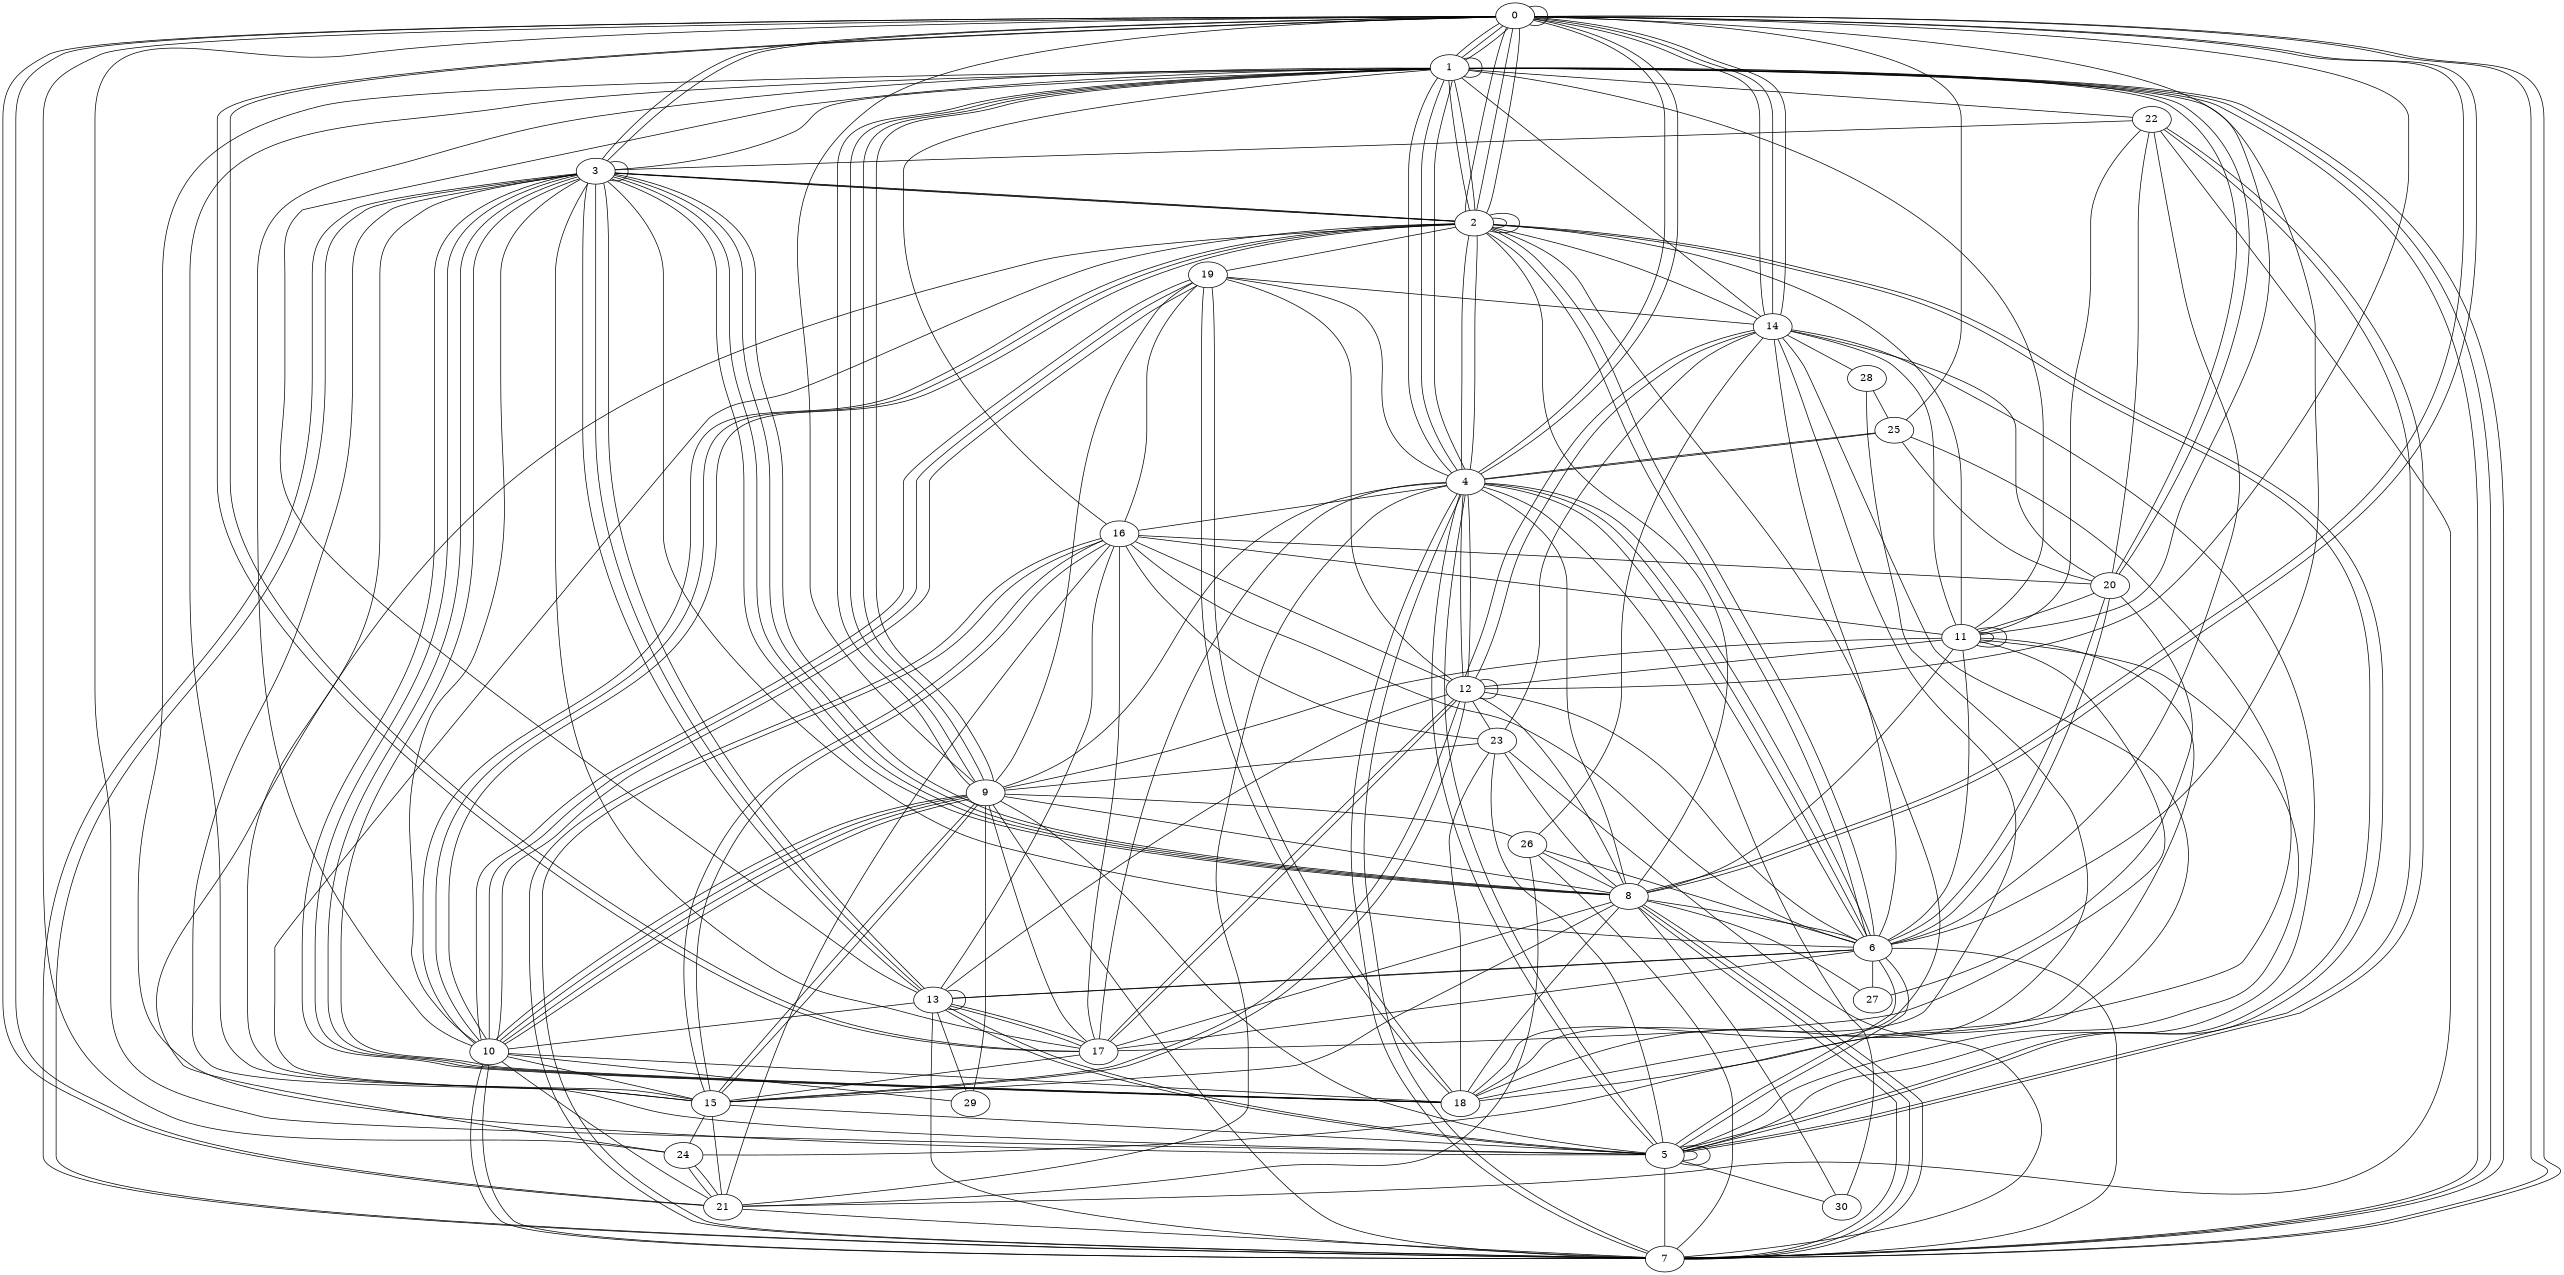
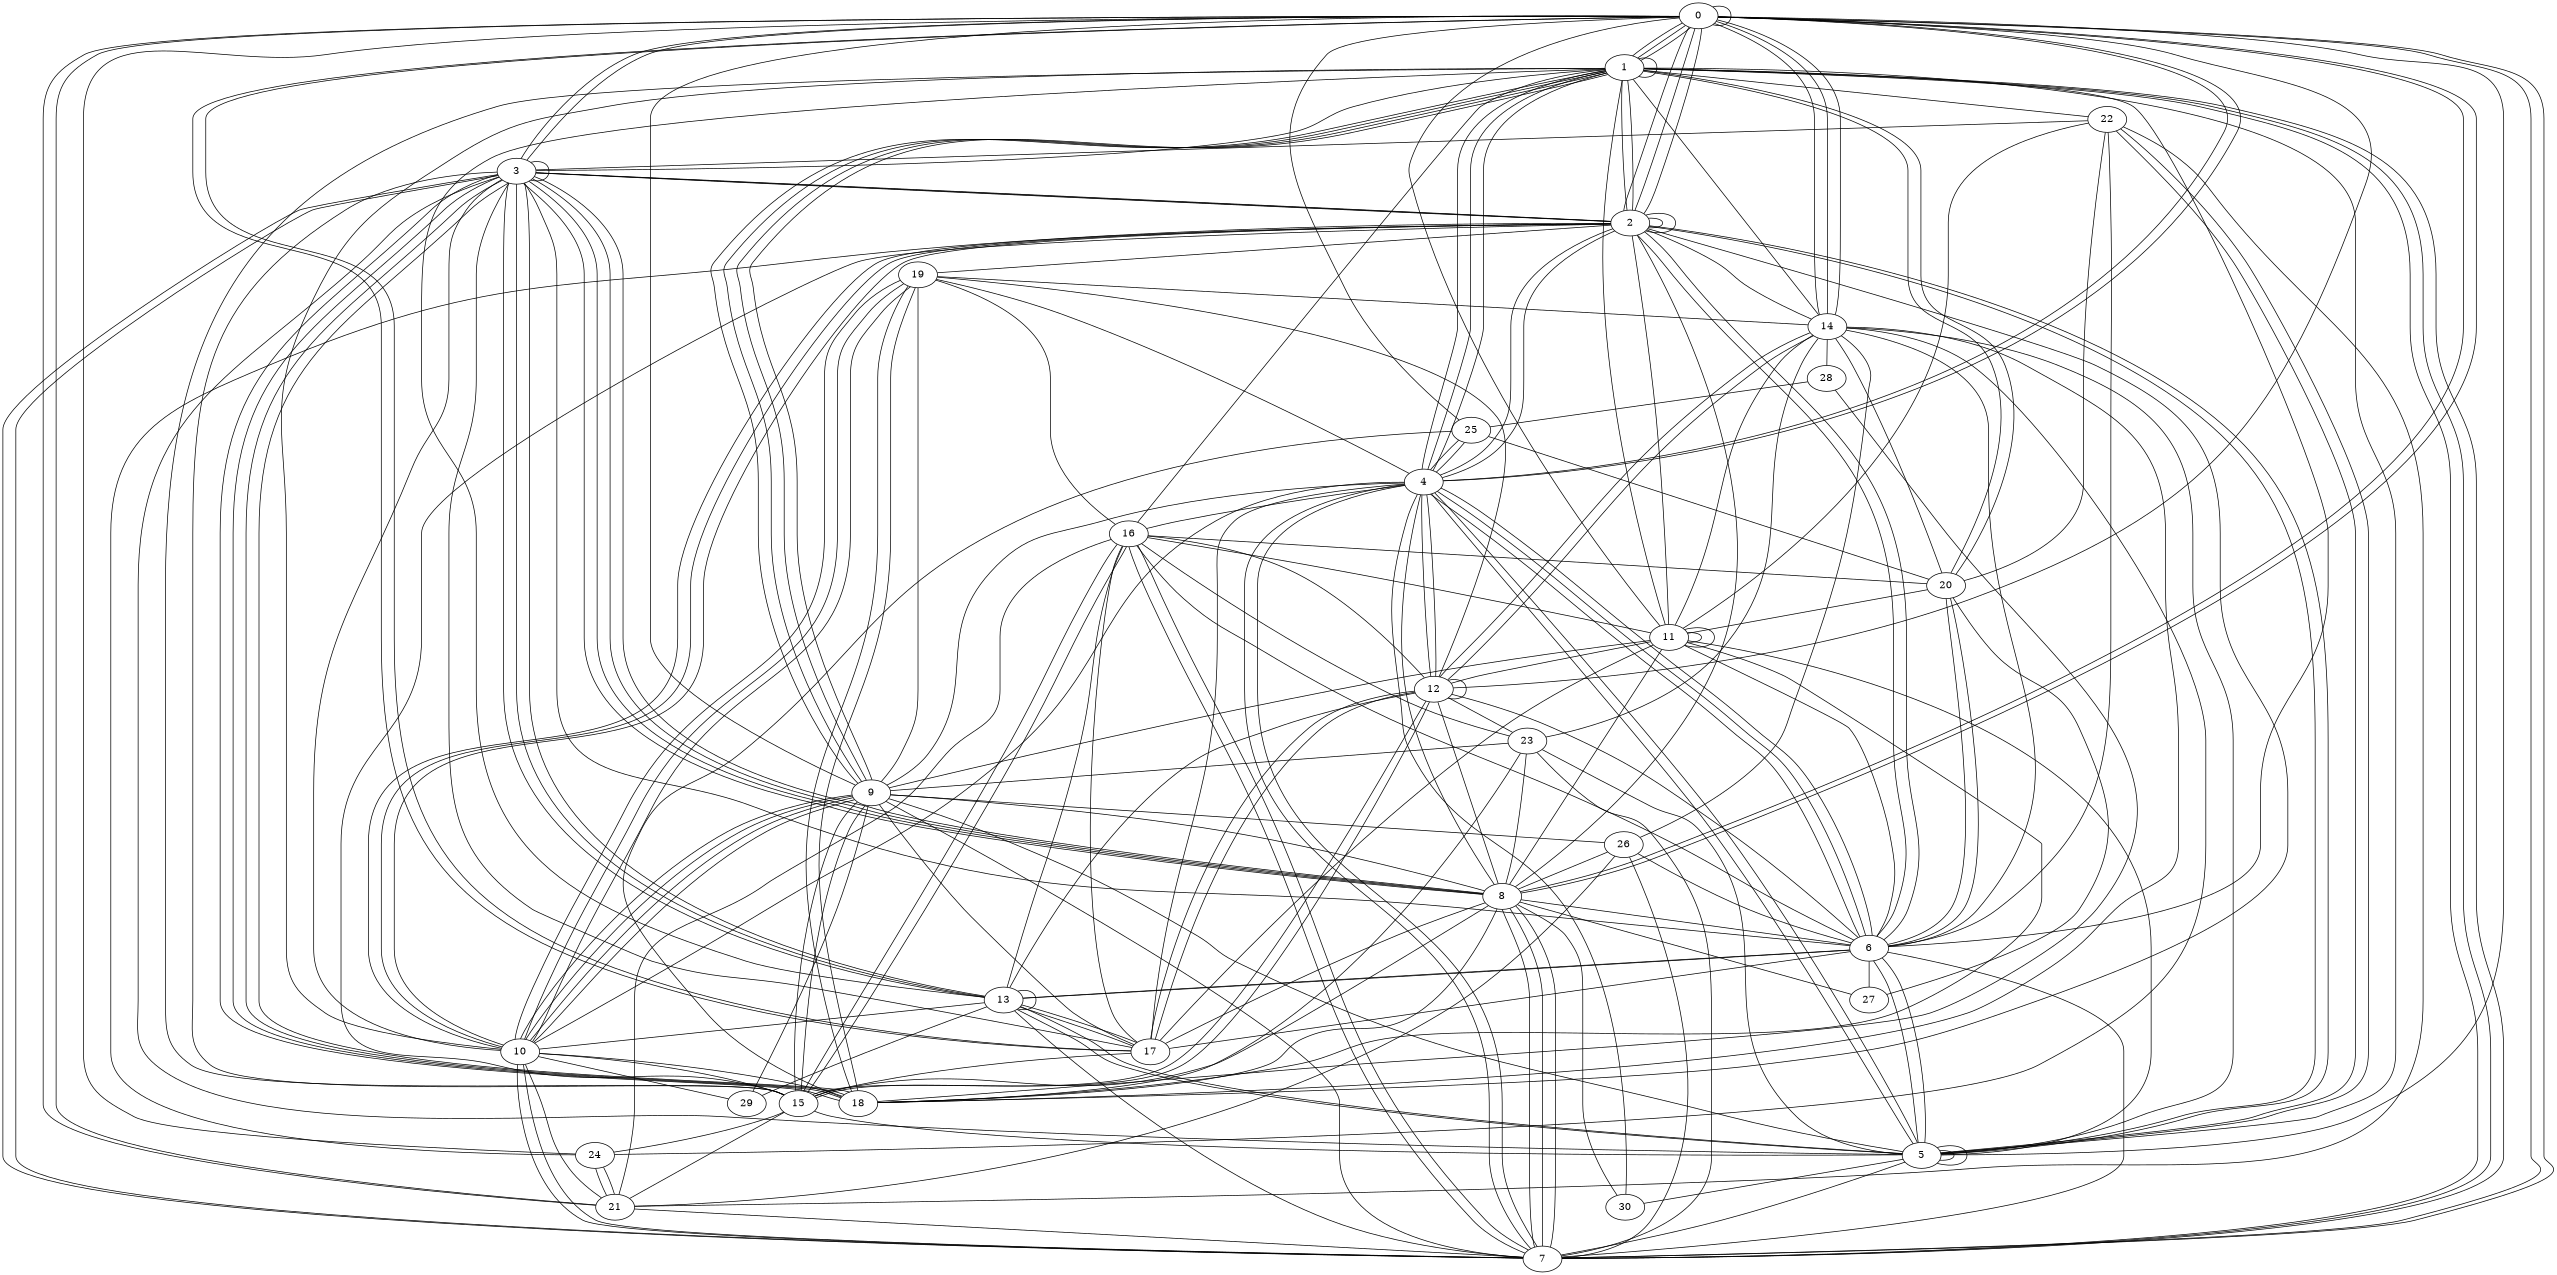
(1238, 978) -> (1012, 752)
